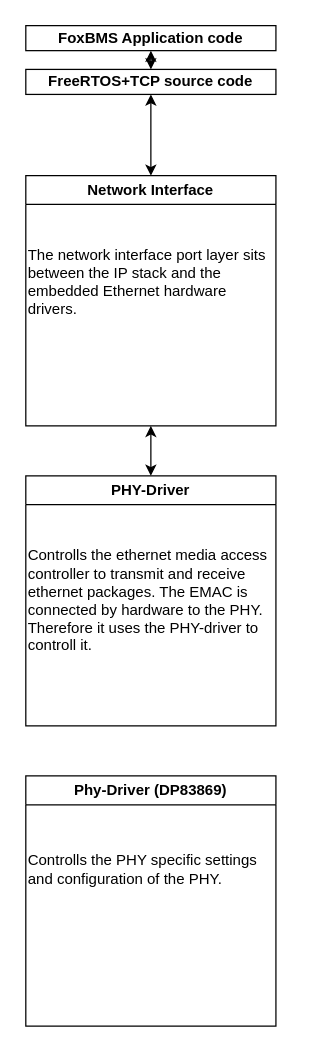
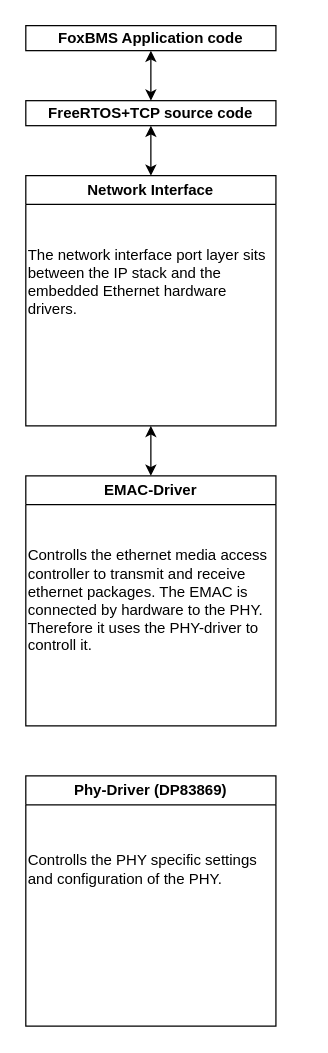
(151, 82) -> (151, 113)
(151, 491) -> (151, 491)
